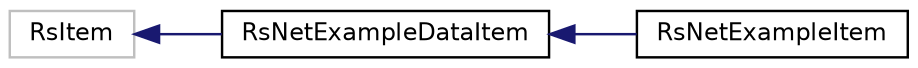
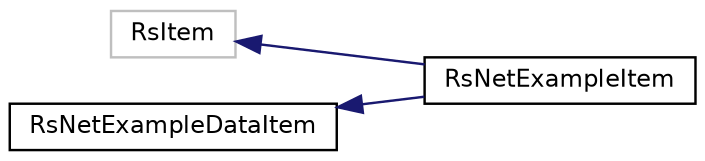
(190, 34) -> (343, 54)
